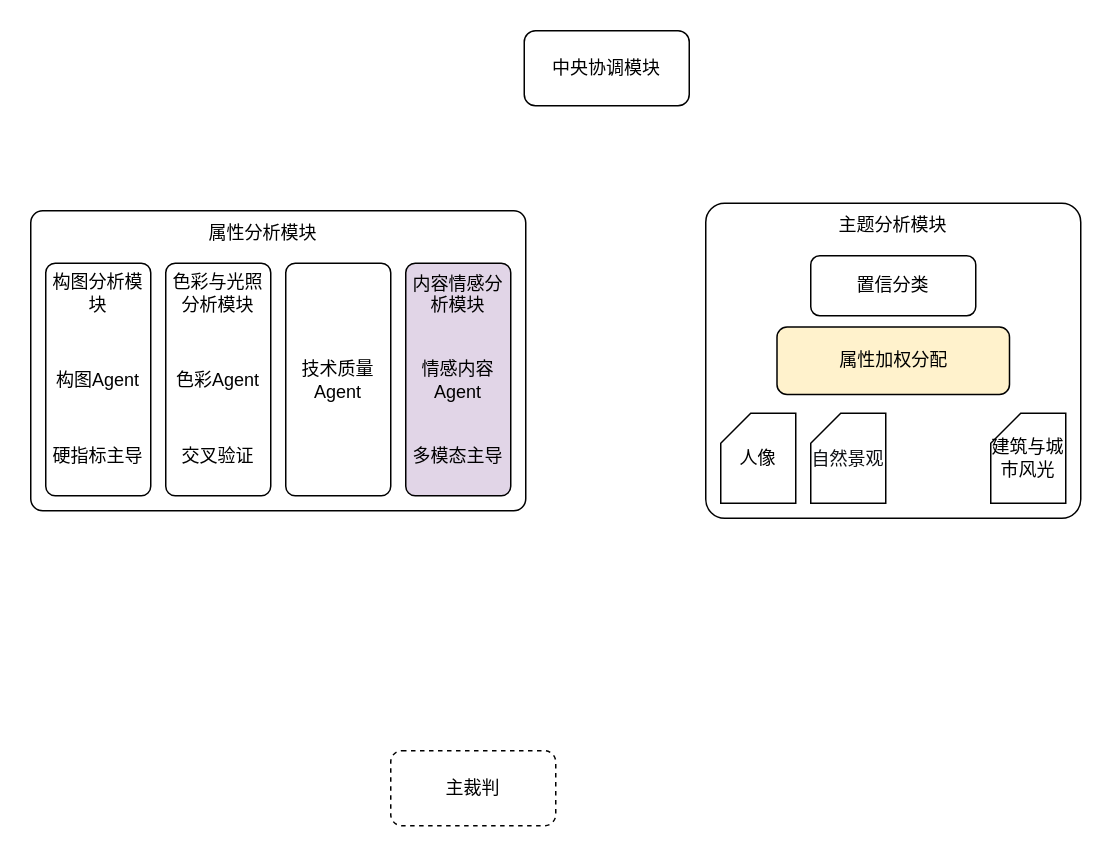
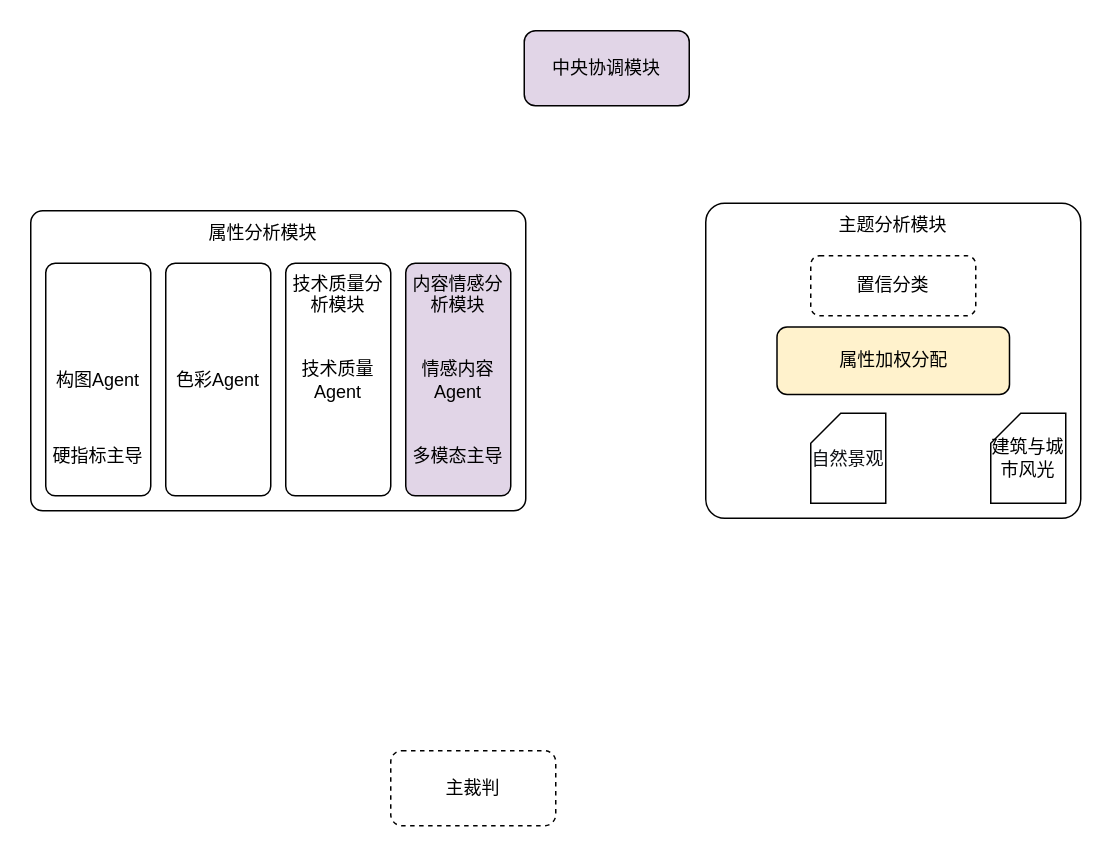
(607, 68) -> (607, 68)
(893, 286) -> (893, 286)
(98, 293) -> none
(218, 293) -> none
none -> (338, 293)
(758, 458) -> none
(218, 466) -> none
